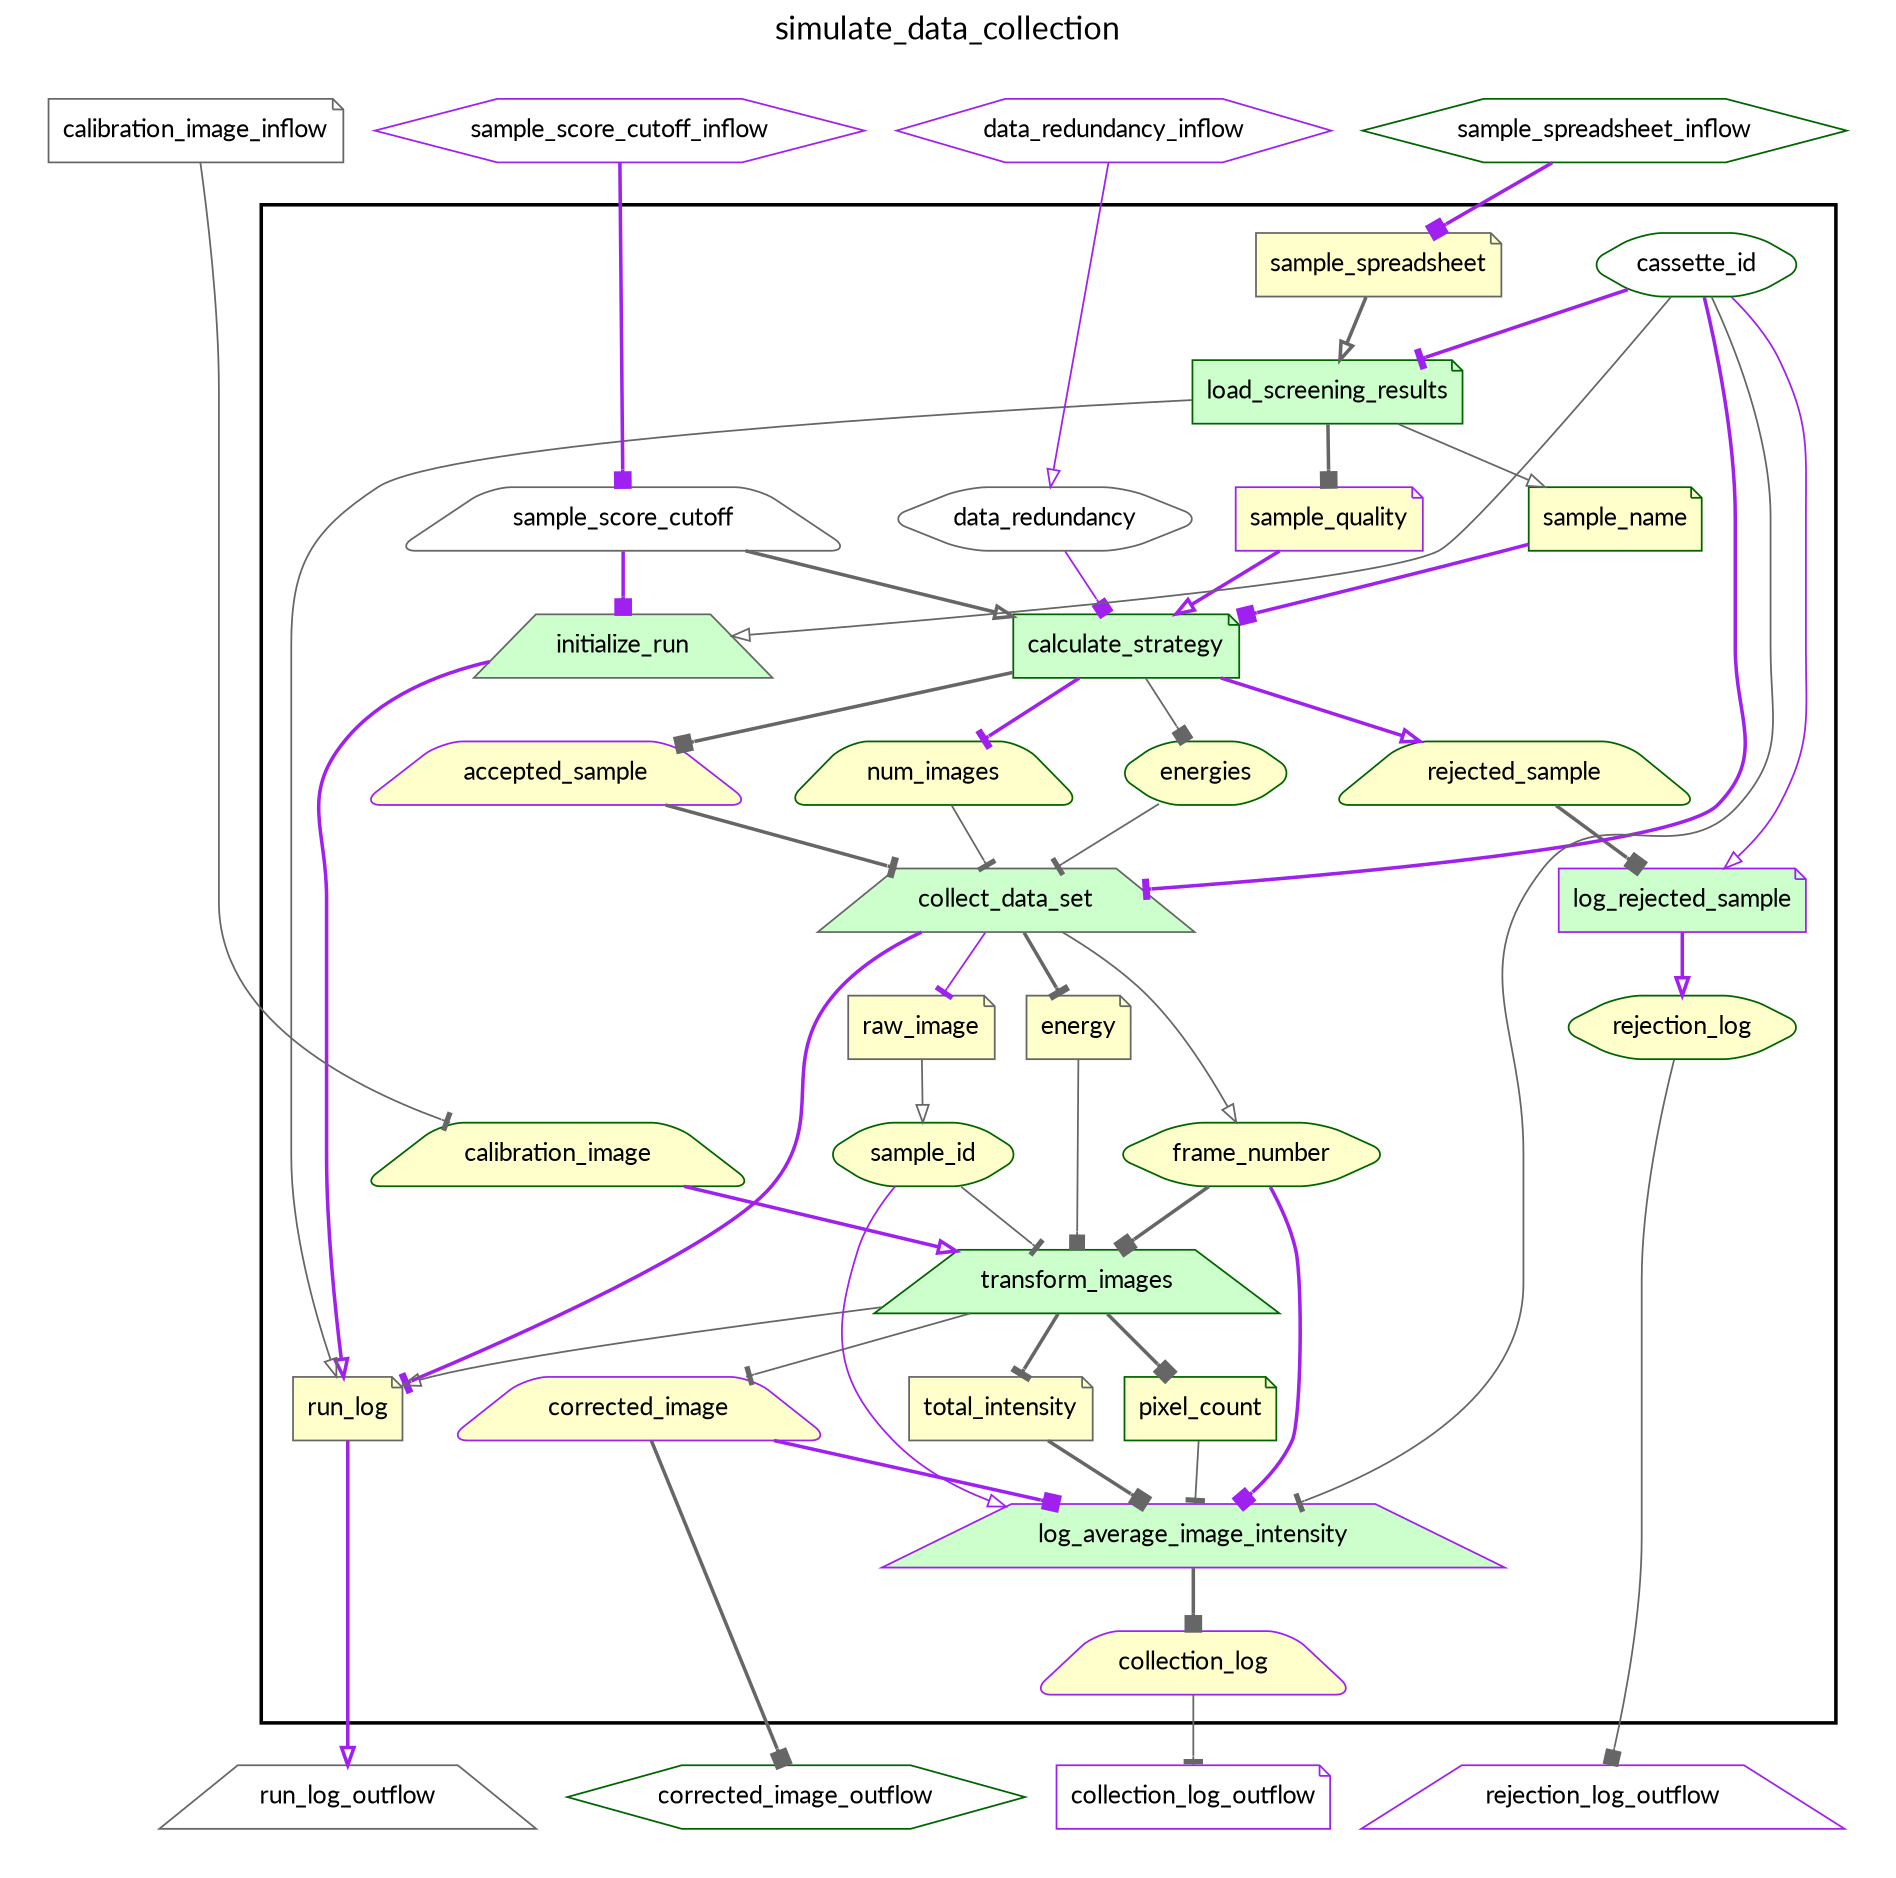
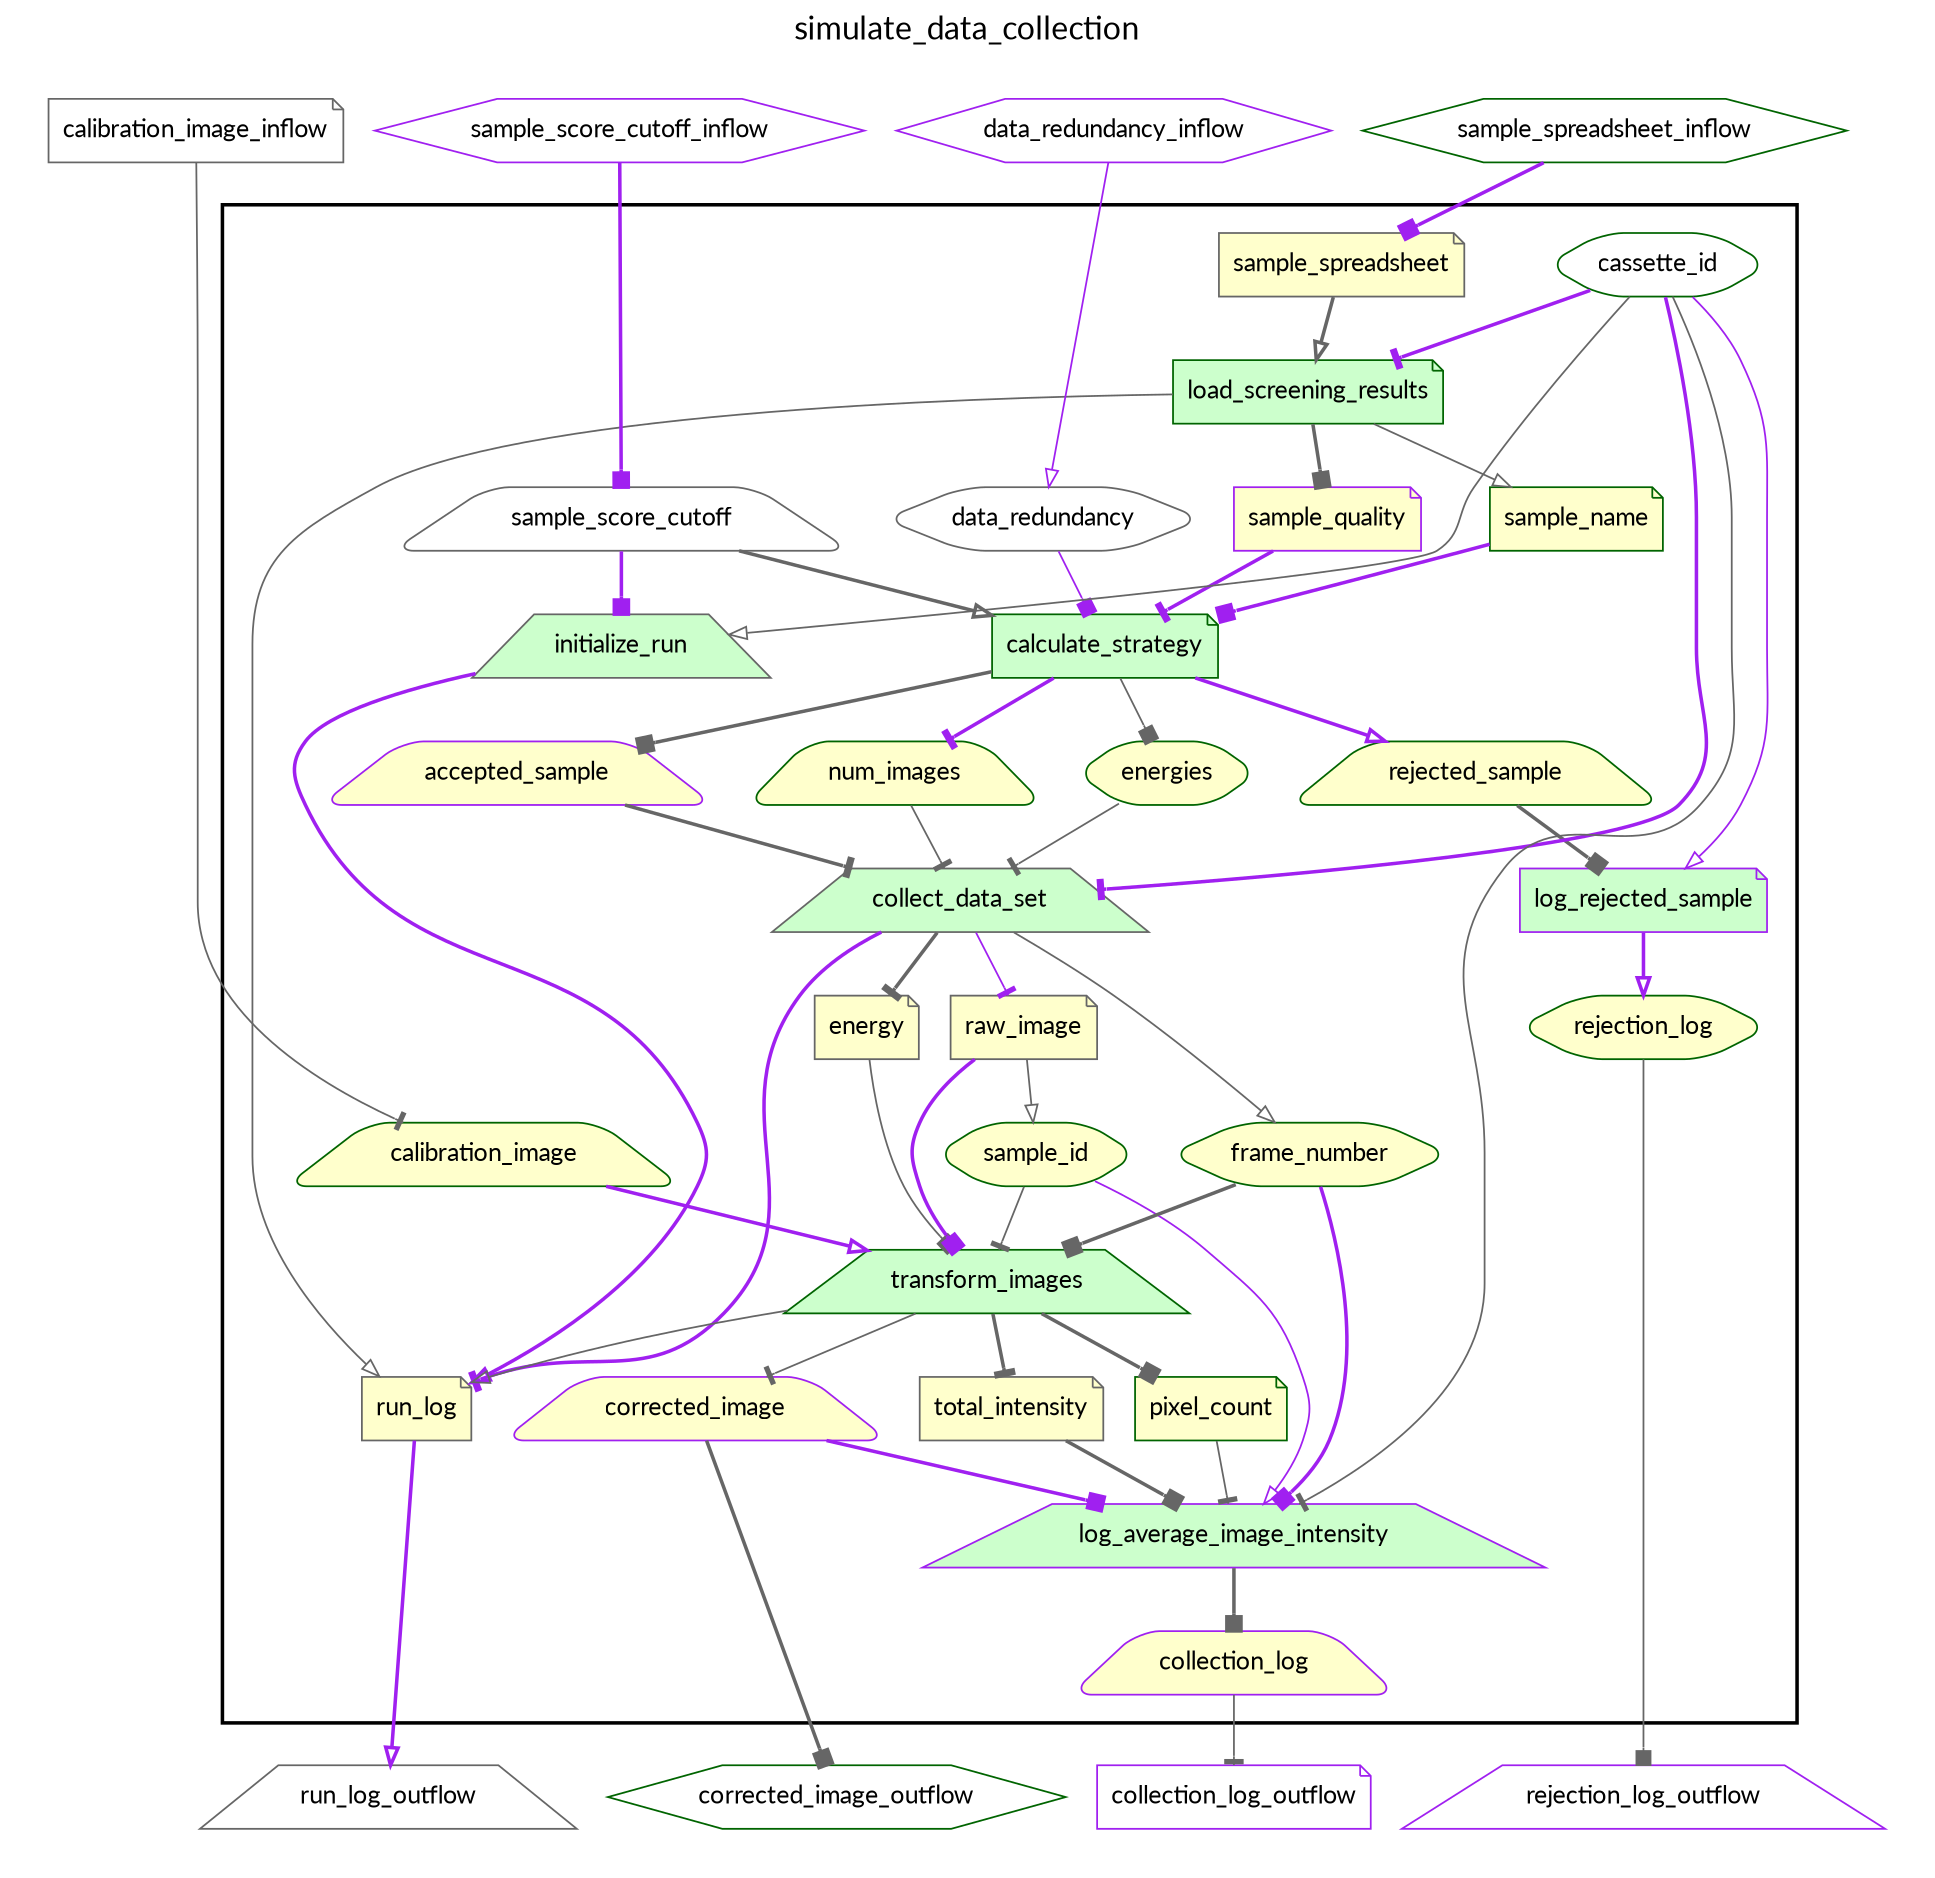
(1238, 576) -> (1236, 571)
none -> (914, 1140)
